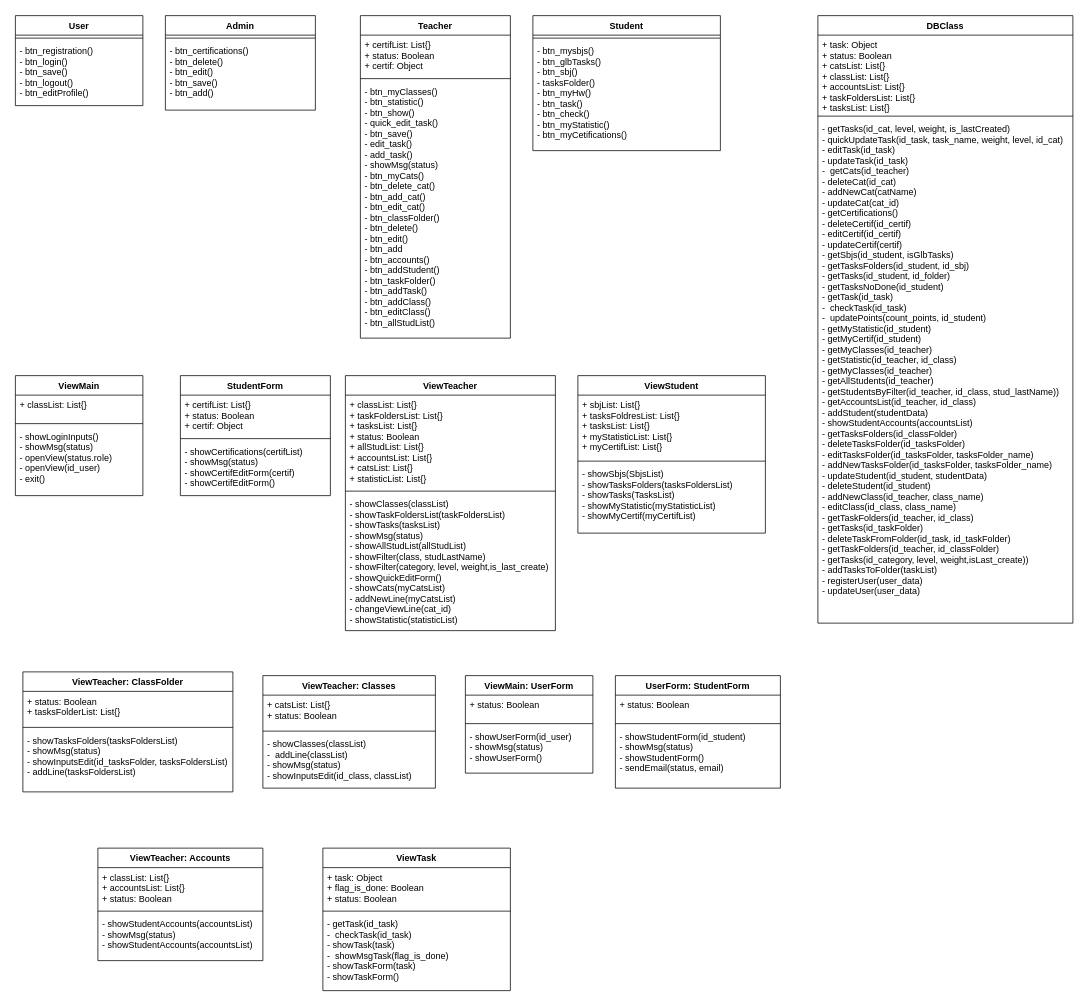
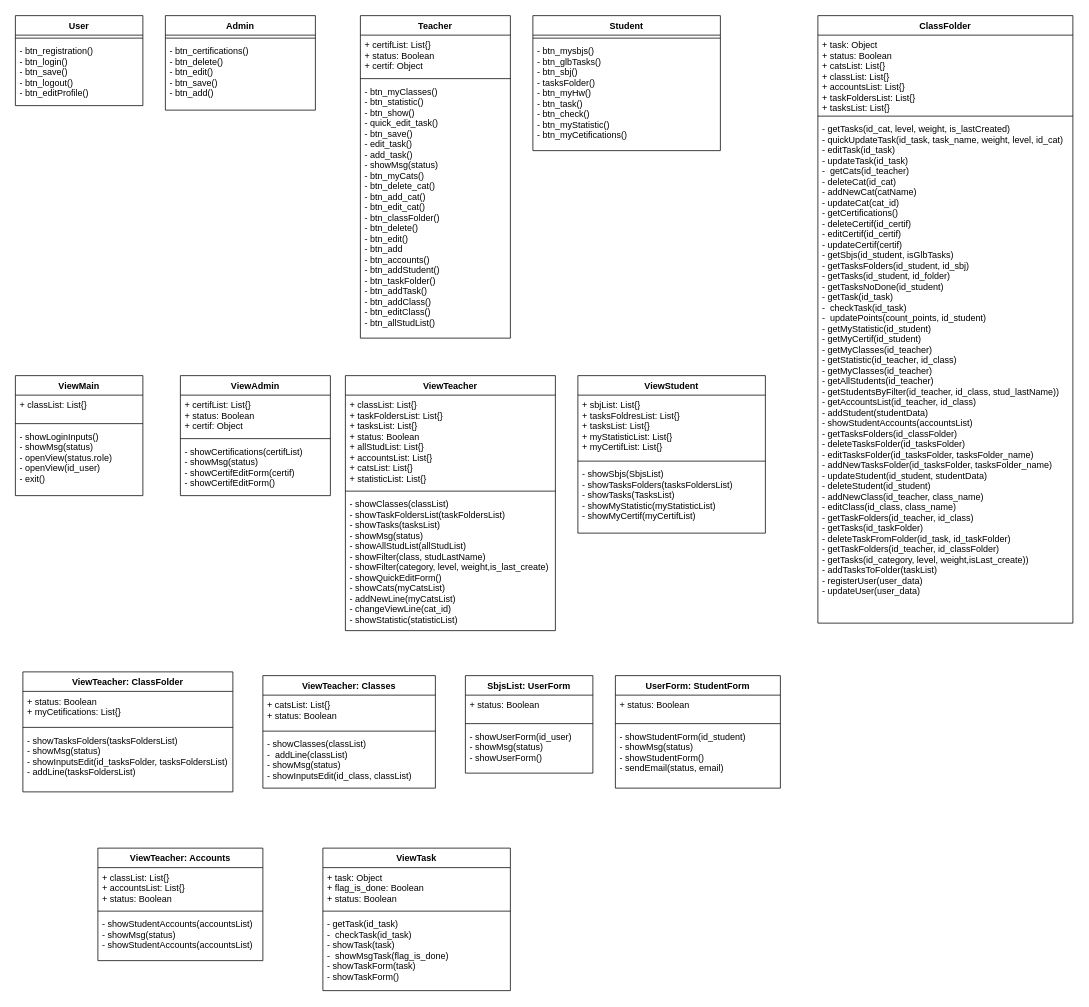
(945, 26) -> (945, 26)
(255, 386) -> (255, 386)
(529, 686) -> (529, 686)
(65, 701) -> (65, 701)
